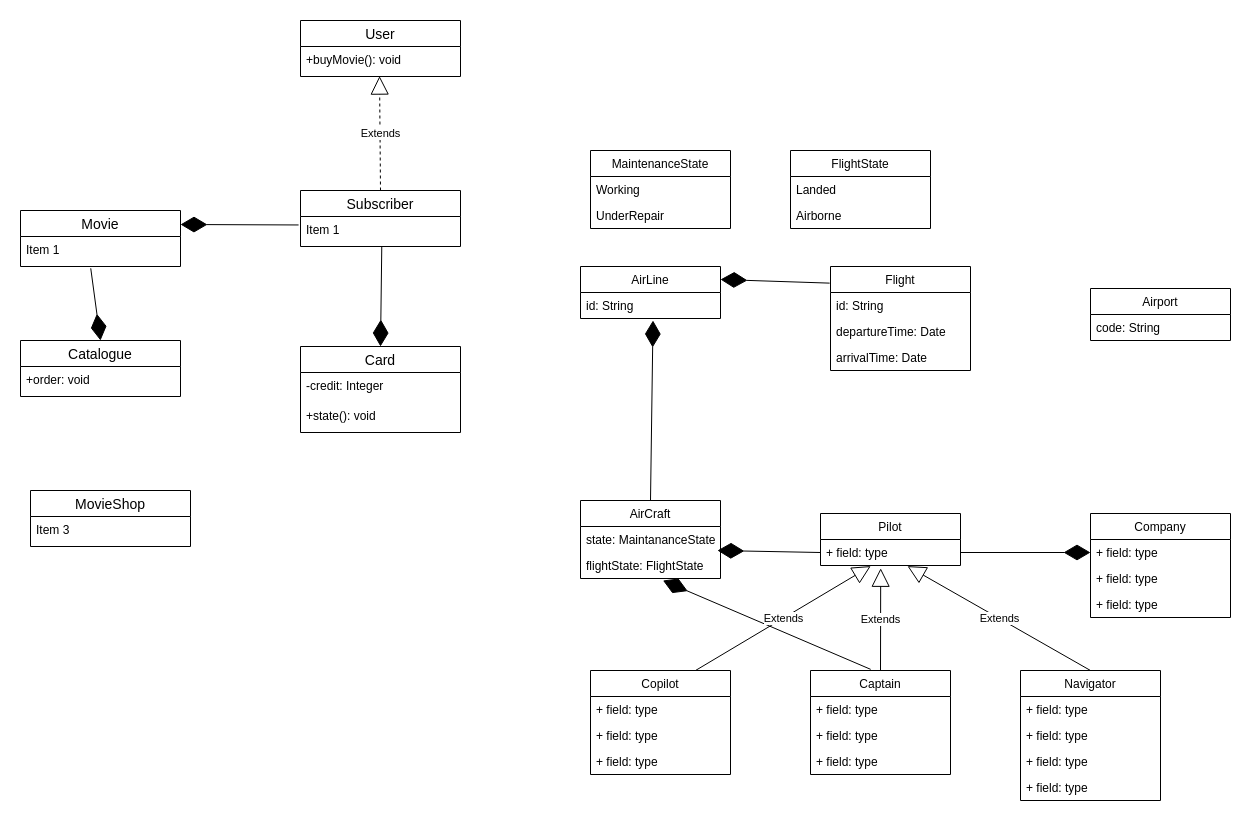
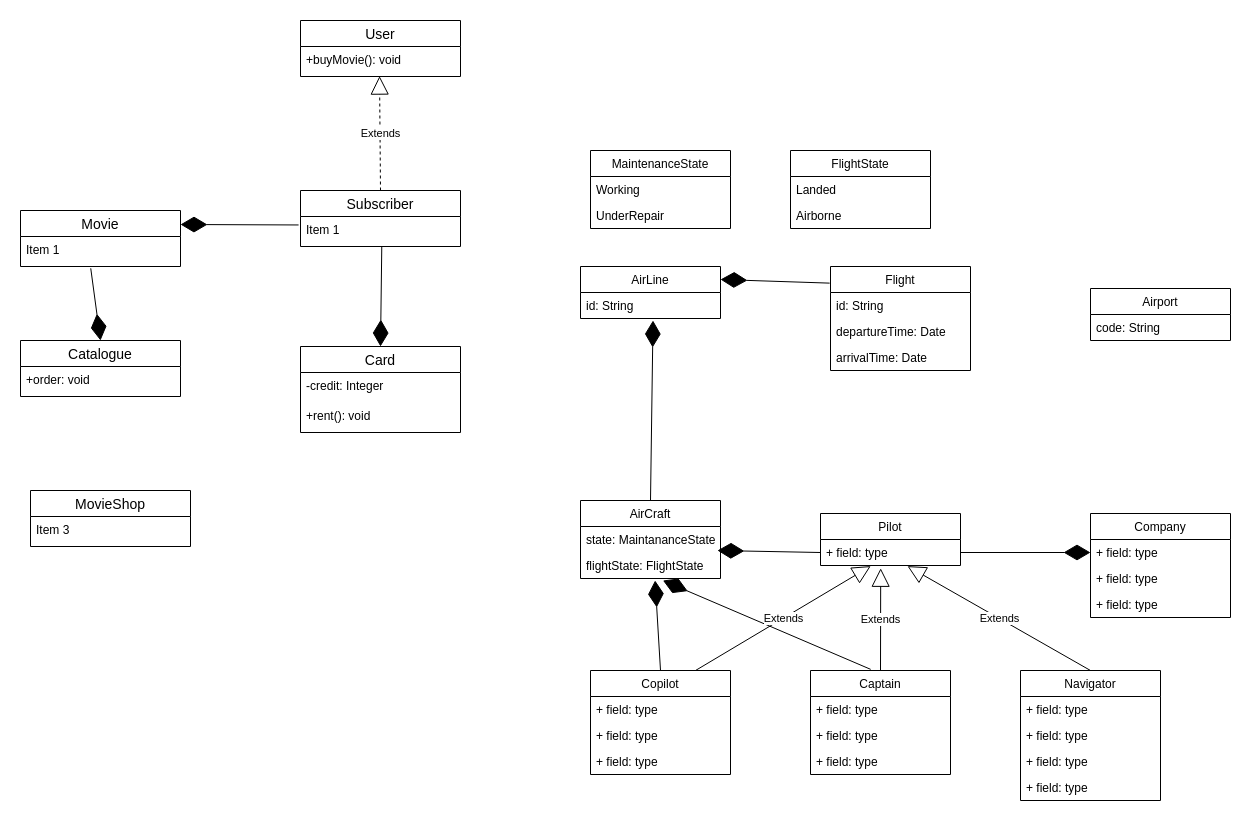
(348, 416) -> (345, 416)
none -> (659, 637)
